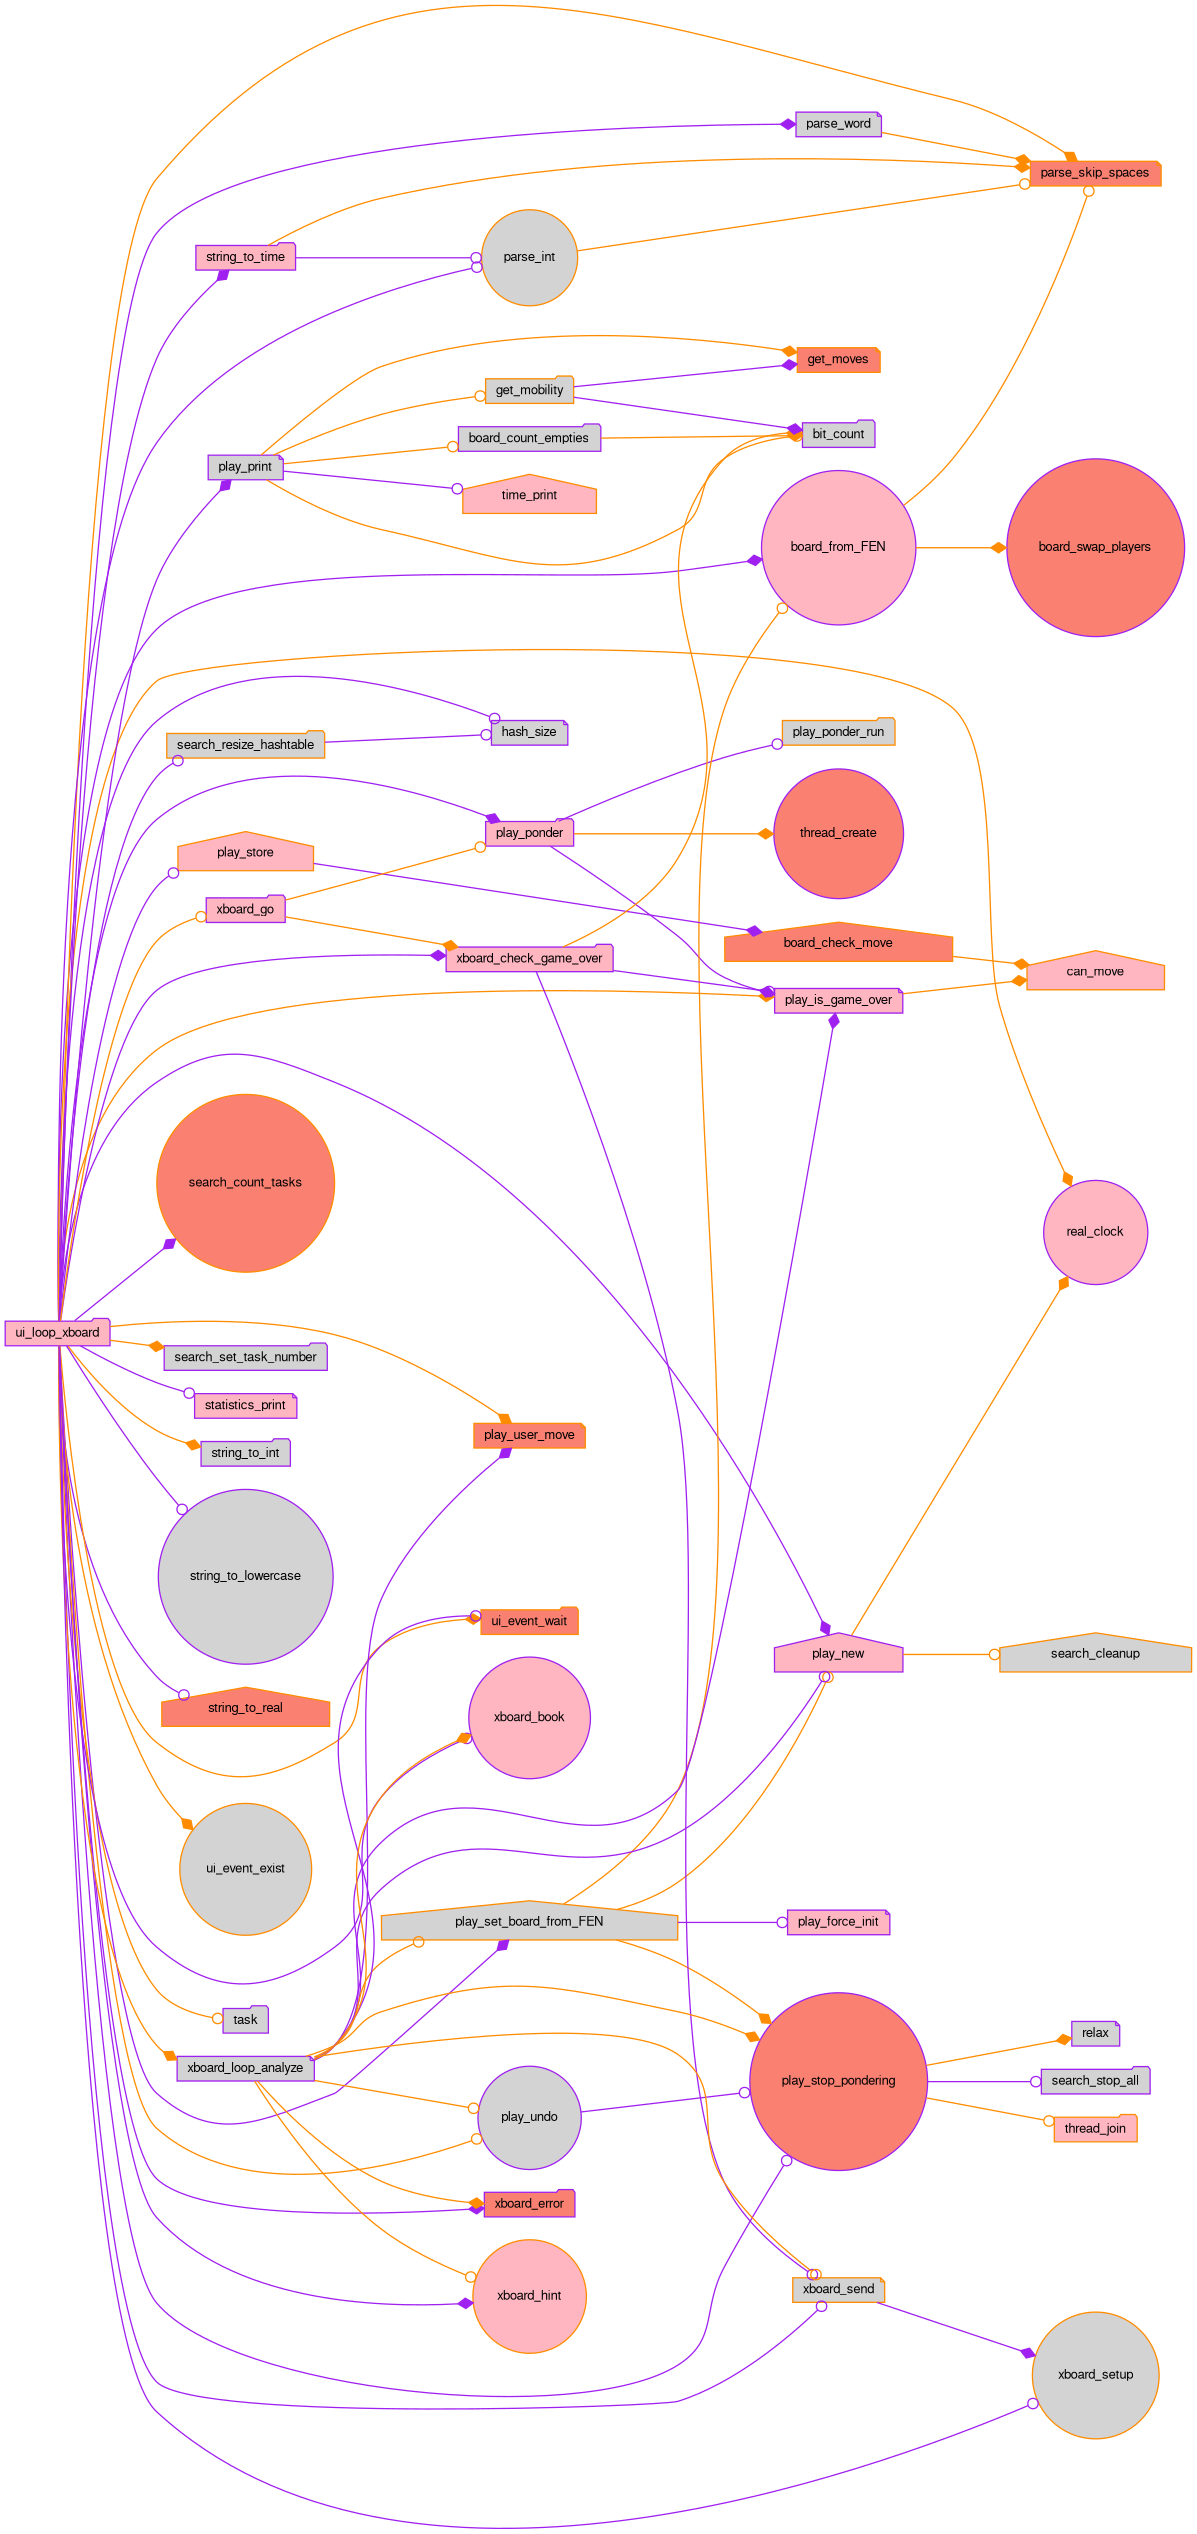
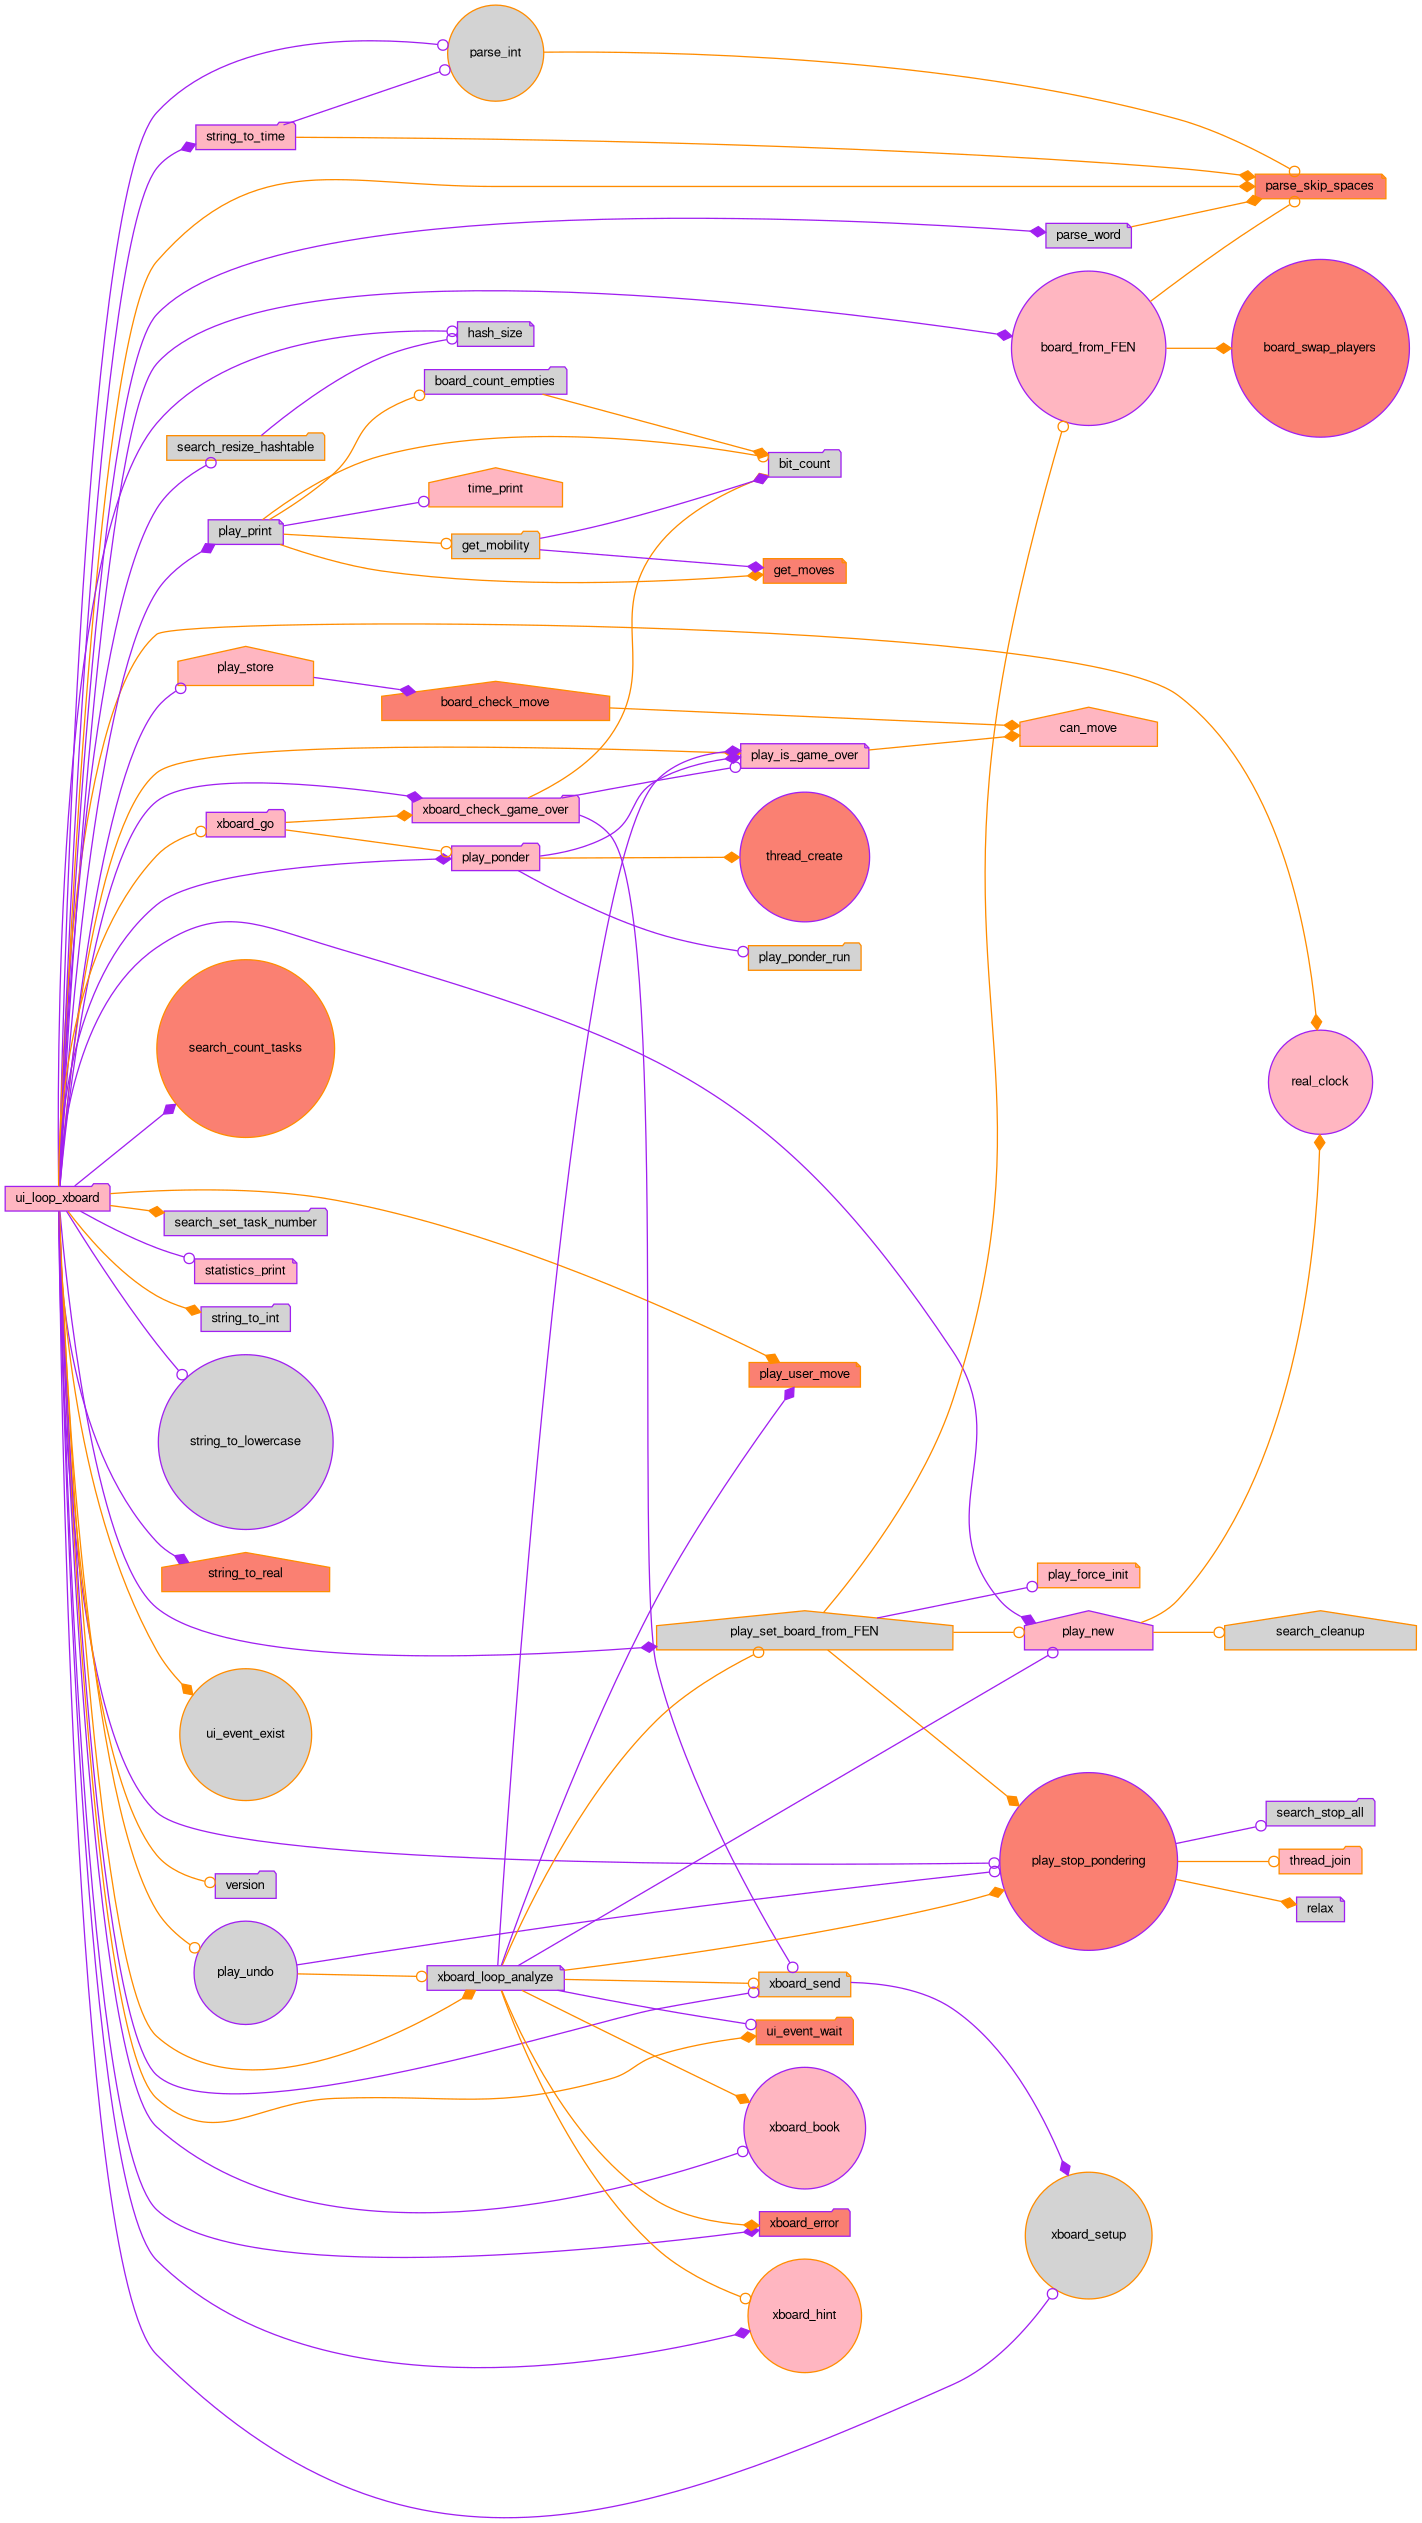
(105, 1596) -> (104, 1458)
(839, 1922) -> (1089, 1575)
(246, 2021) -> (246, 1886)
(391, 2094) -> (357, 1975)
